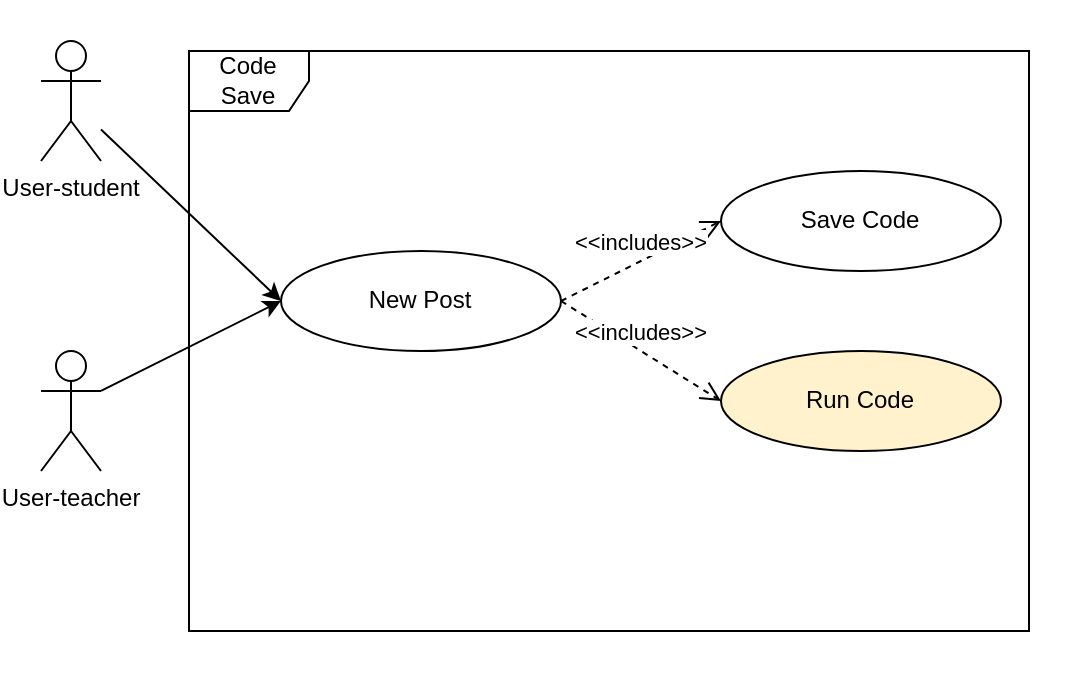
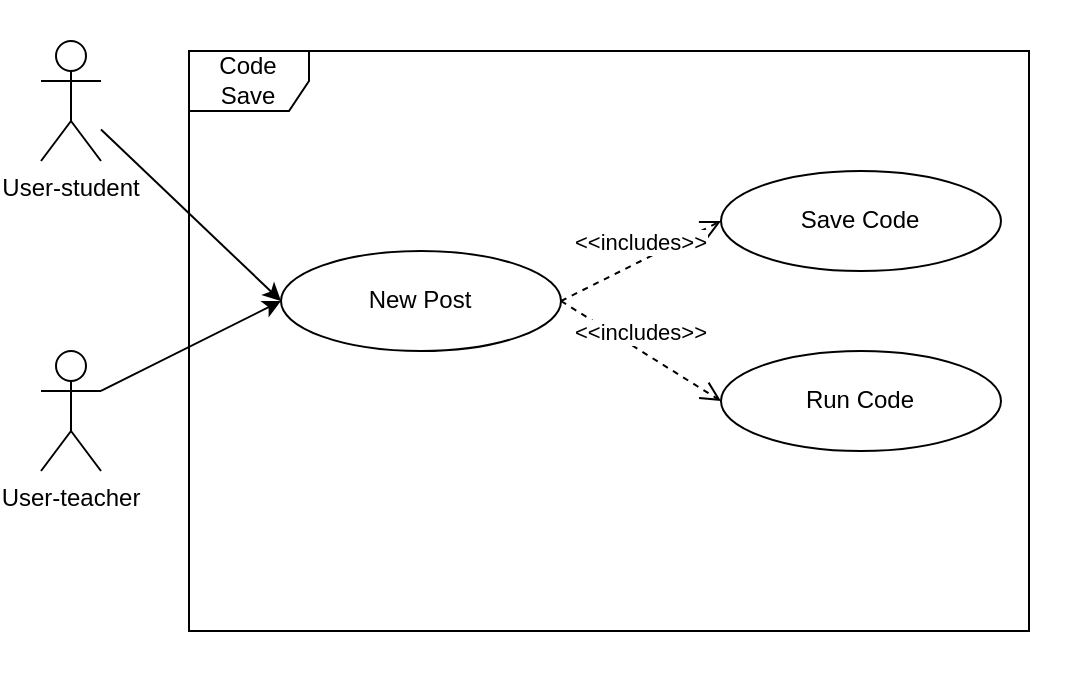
(861, 401) -> (861, 401)
